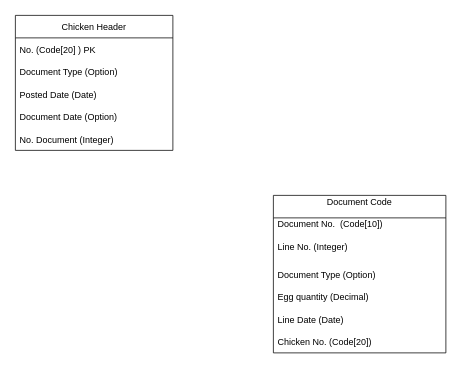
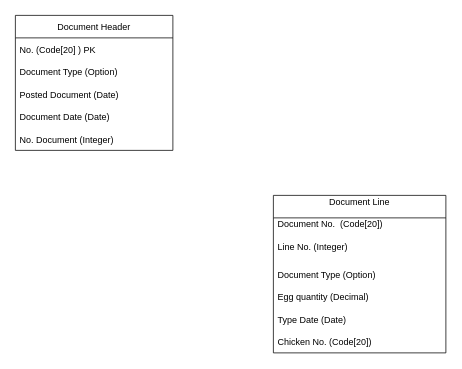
(94, 27) -> (94, 27)
(63, 95) -> (73, 95)
(71, 117) -> (68, 117)
(359, 202) -> (359, 202)
(334, 224) -> (334, 224)
(314, 320) -> (315, 320)
